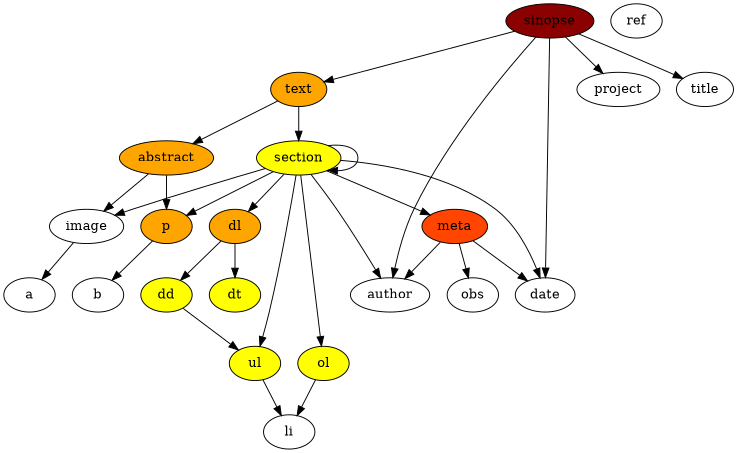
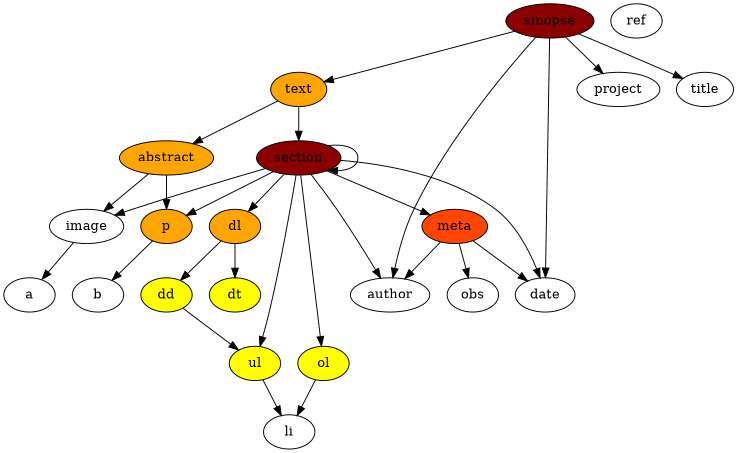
(299, 158) -> (299, 158)
